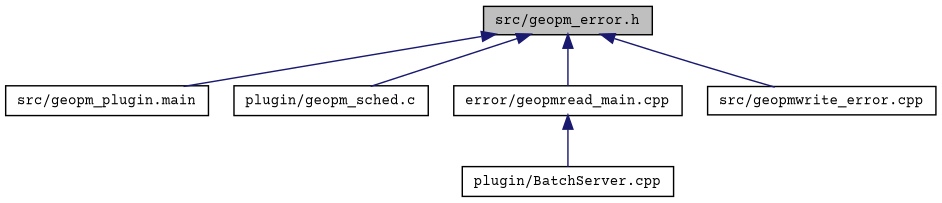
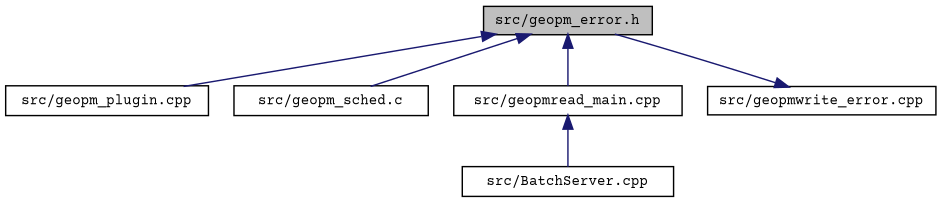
(694, 63) -> (695, 58)
(107, 101) -> (107, 101)
(331, 101) -> (331, 101)
(568, 101) -> (568, 101)
(568, 182) -> (568, 182)
